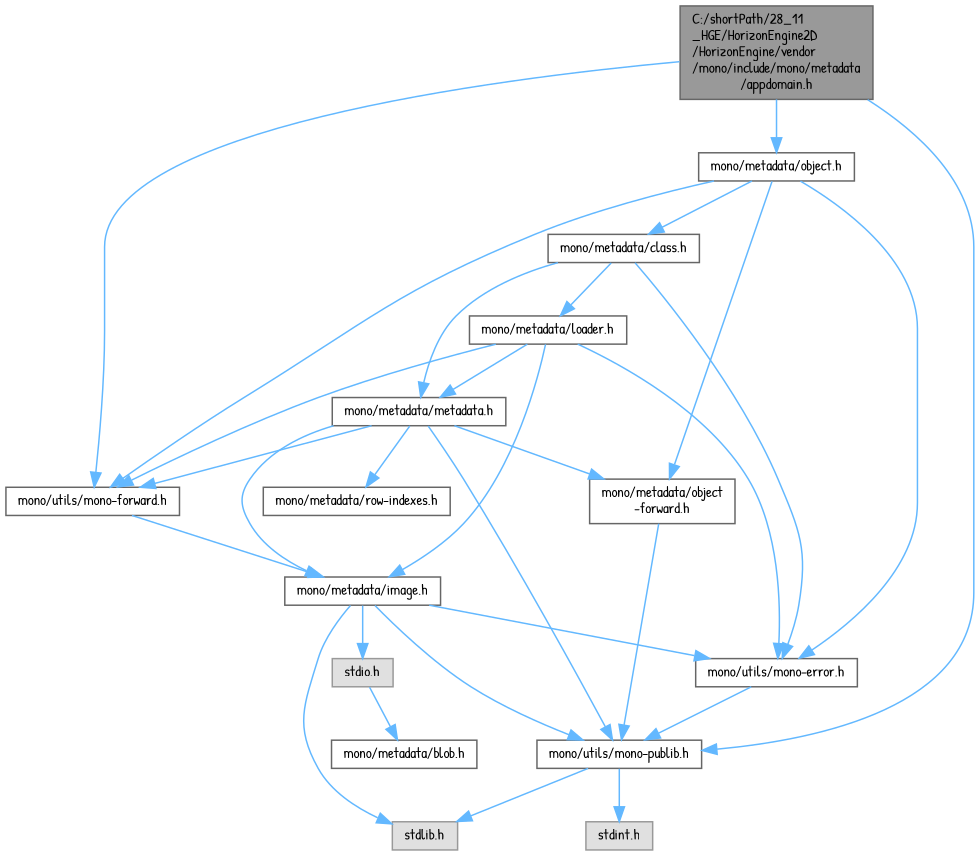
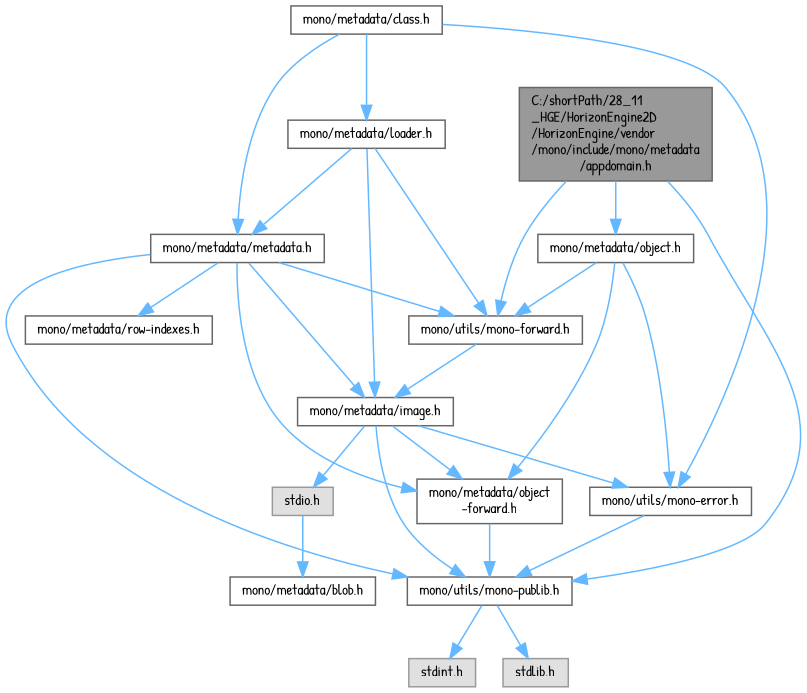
(707, 204) -> none
(734, 458) -> none
(304, 722) -> (421, 448)
